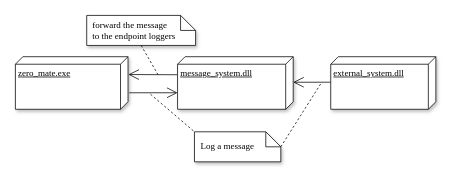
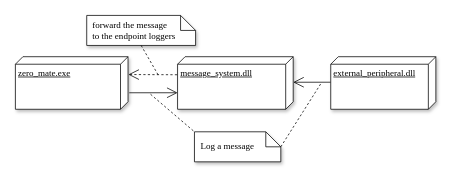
(377, 73) -> (380, 79)
(153, 75) -> (153, 75)
